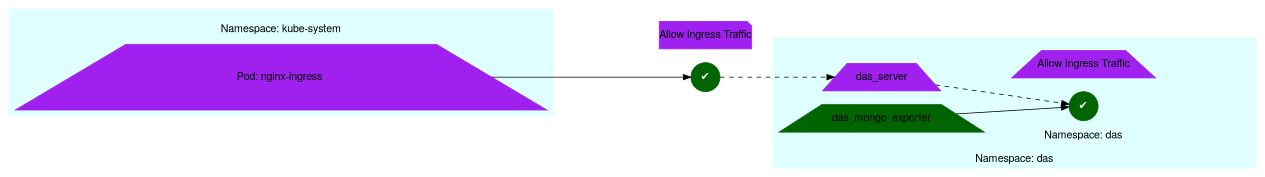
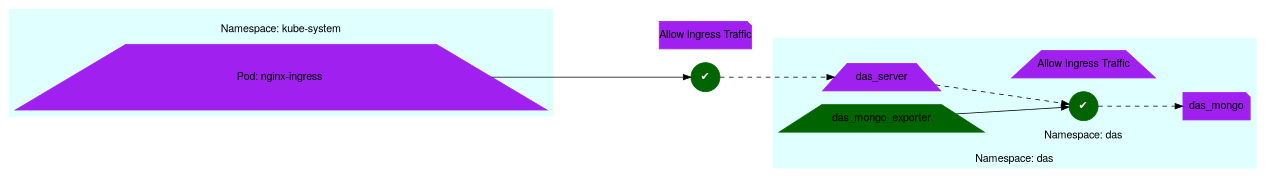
none -> (1217, 106)
